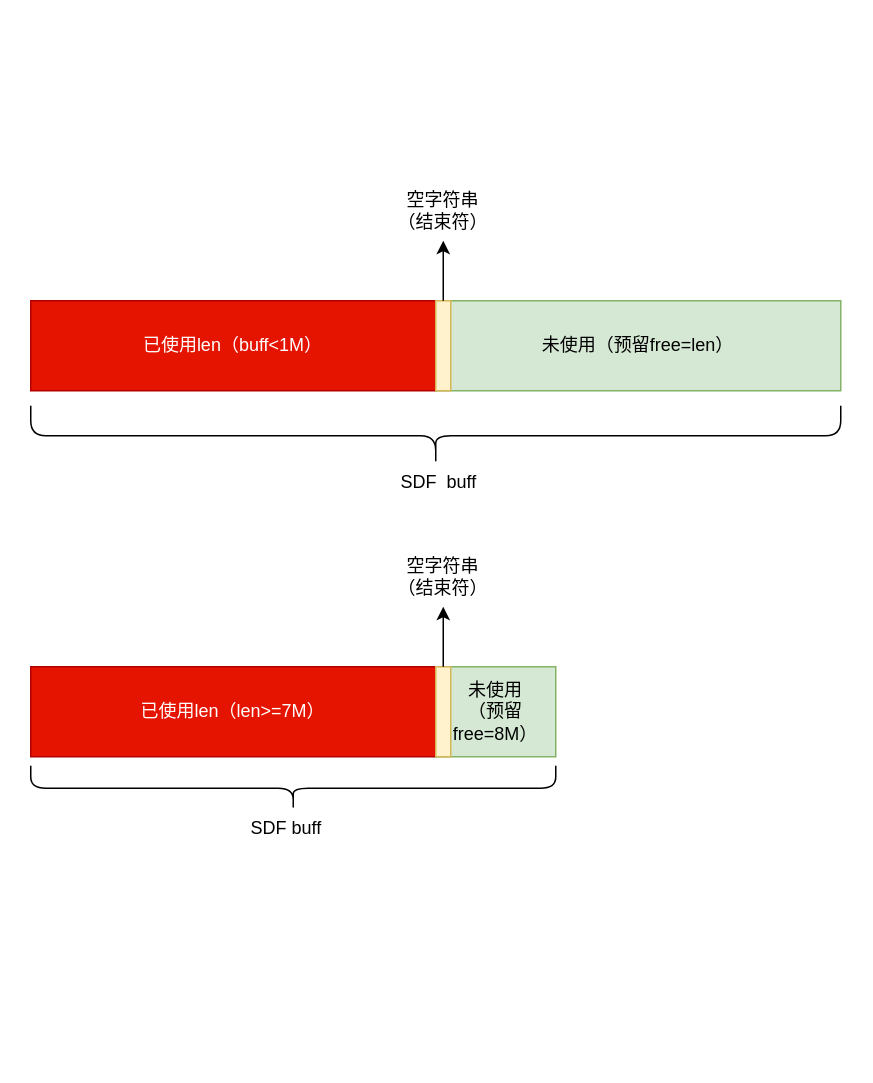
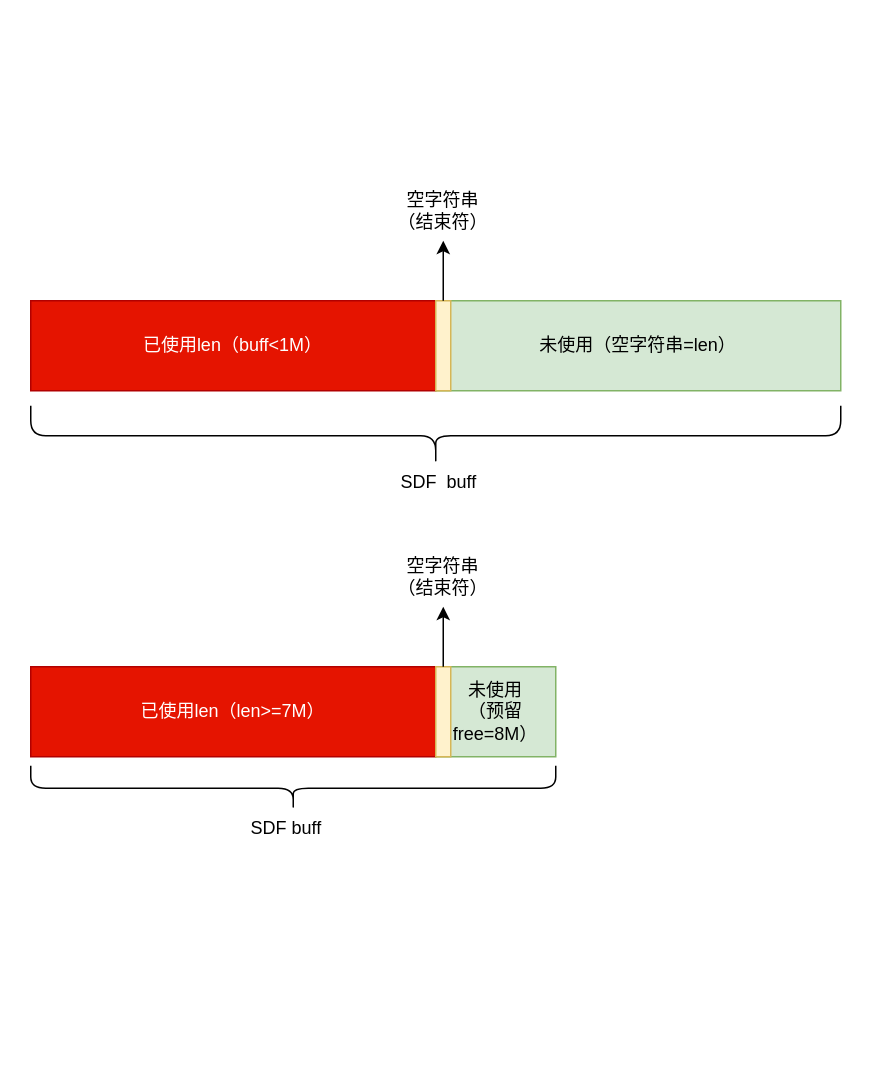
(638, 346) -> (638, 346)
